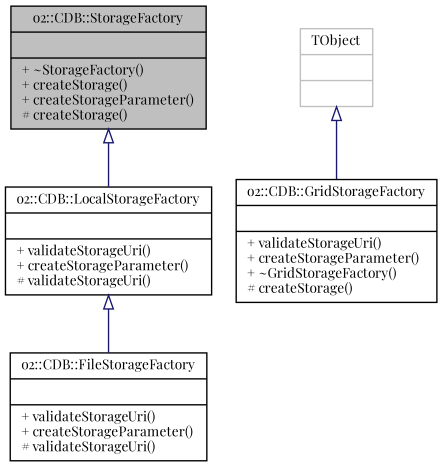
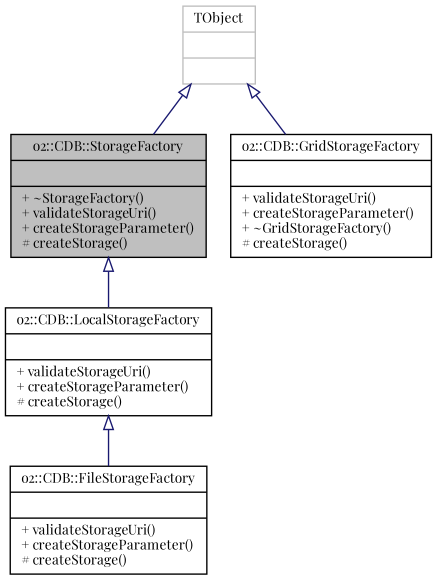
(75, 85) -> (89, 214)
none -> (168, 115)
(84, 281) -> (70, 402)
(89, 447) -> (74, 560)
